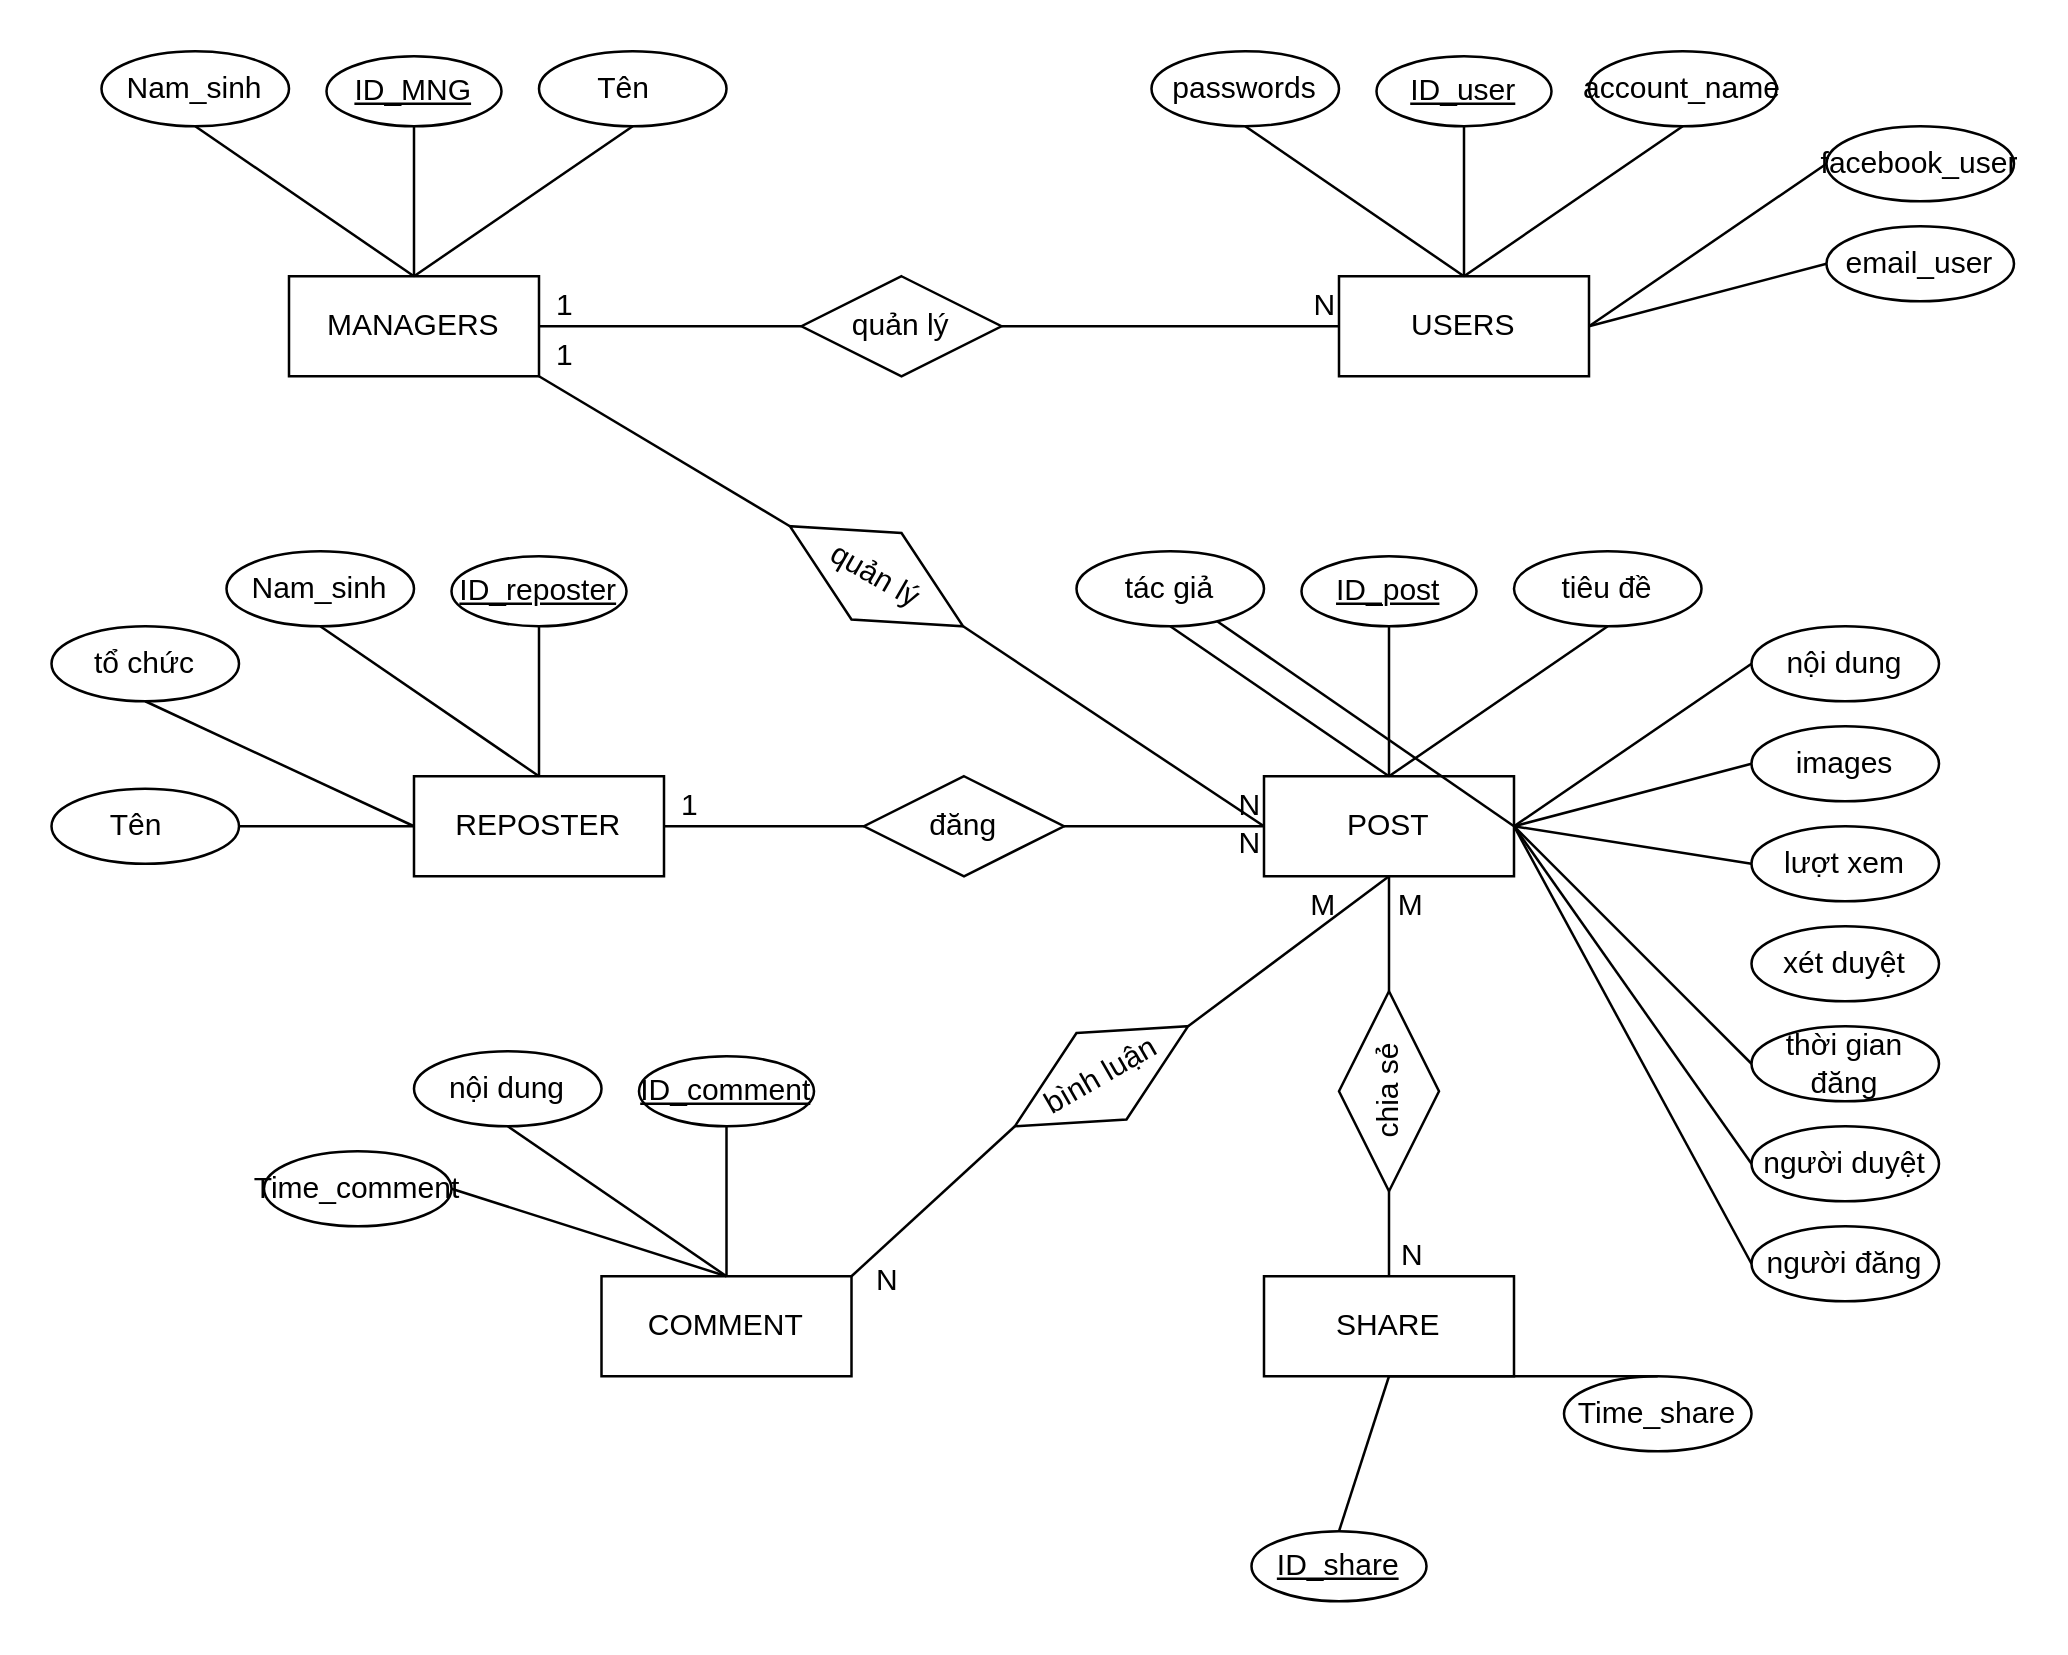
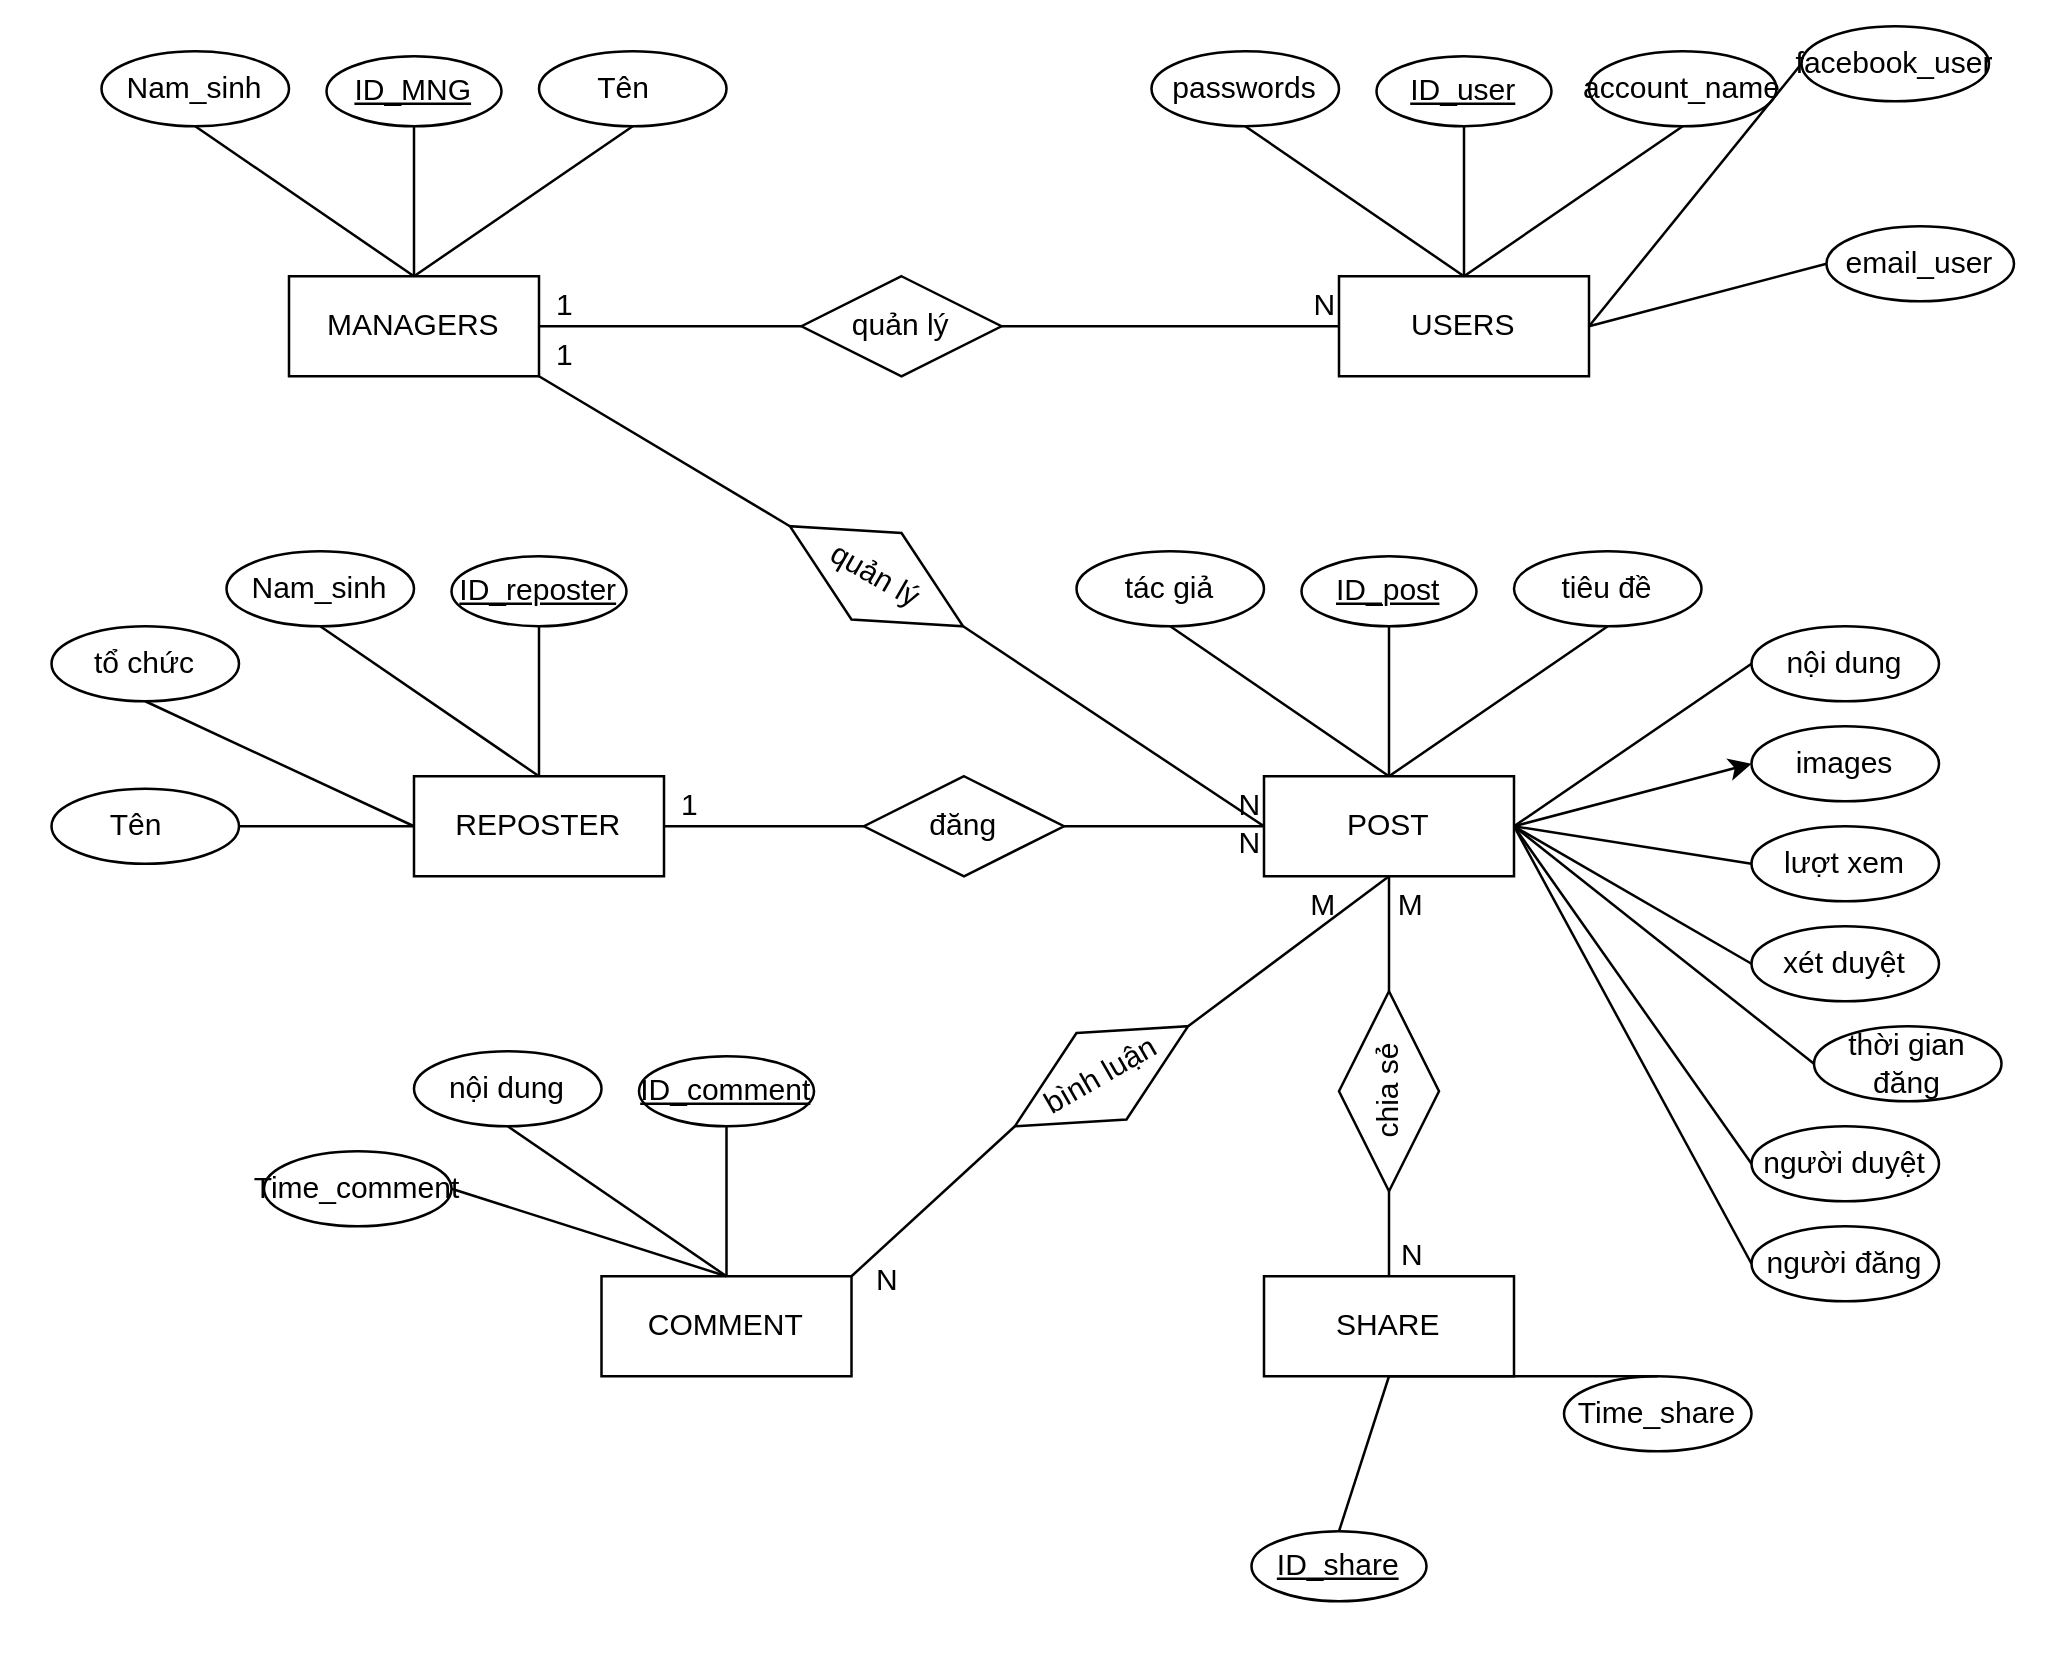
(1920, 164) -> (1895, 64)
(1300, 679) -> (1641, 900)
(1741, 767) -> (1734, 768)
(1845, 1064) -> (1908, 1064)
